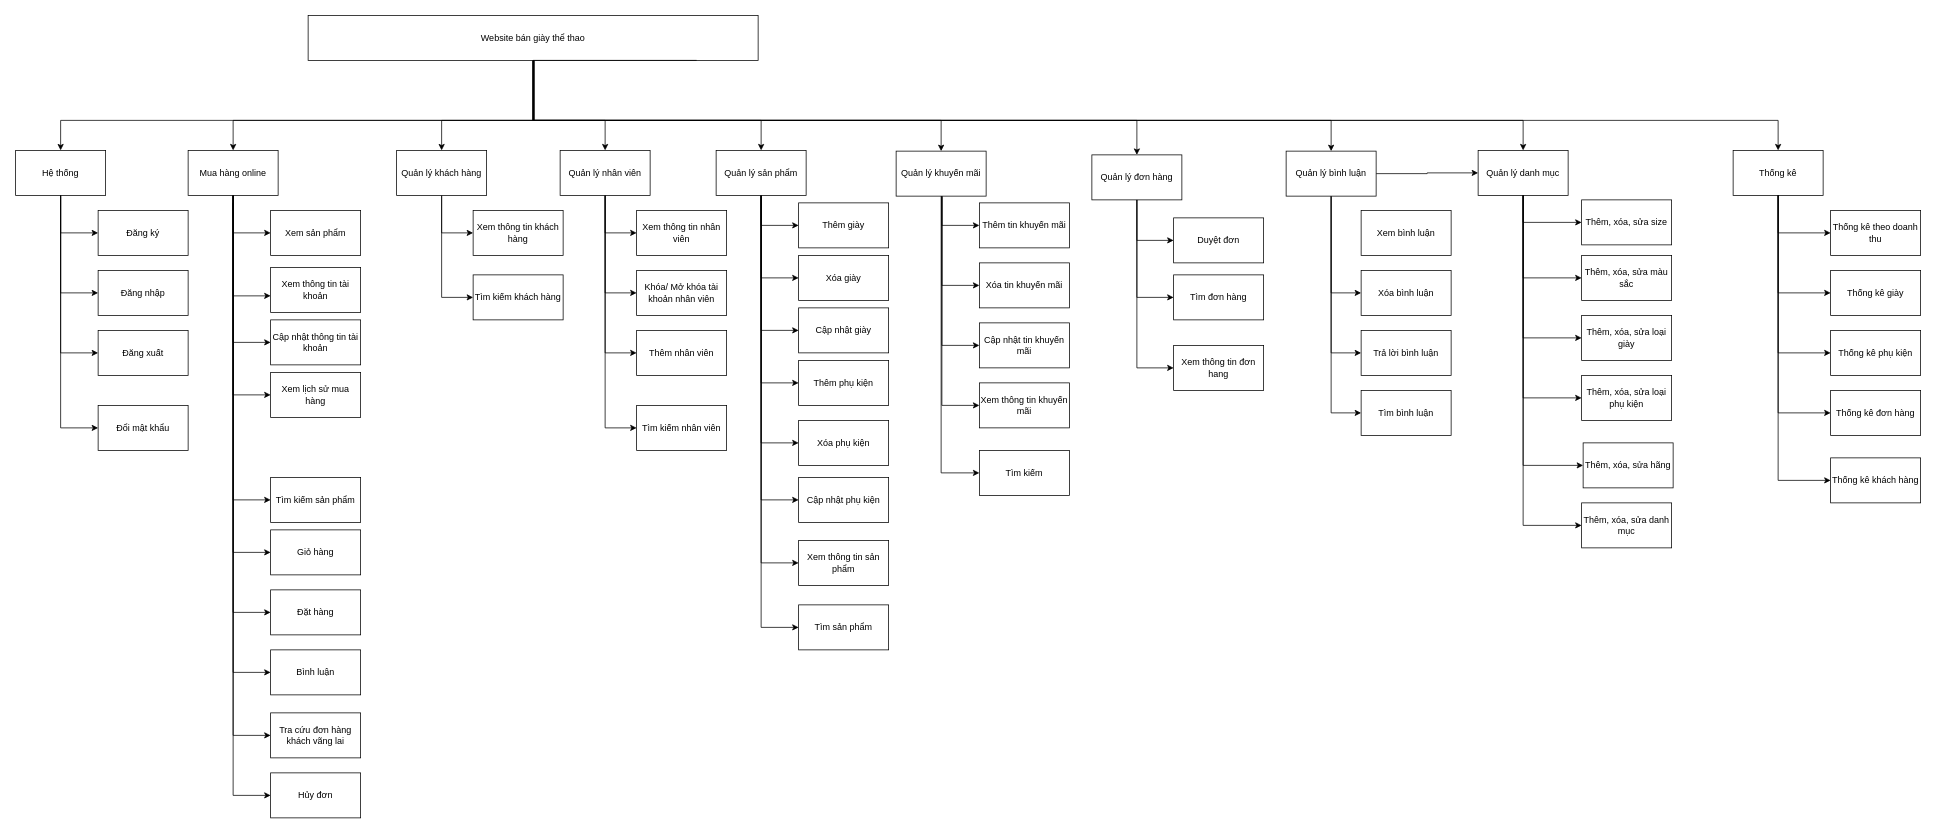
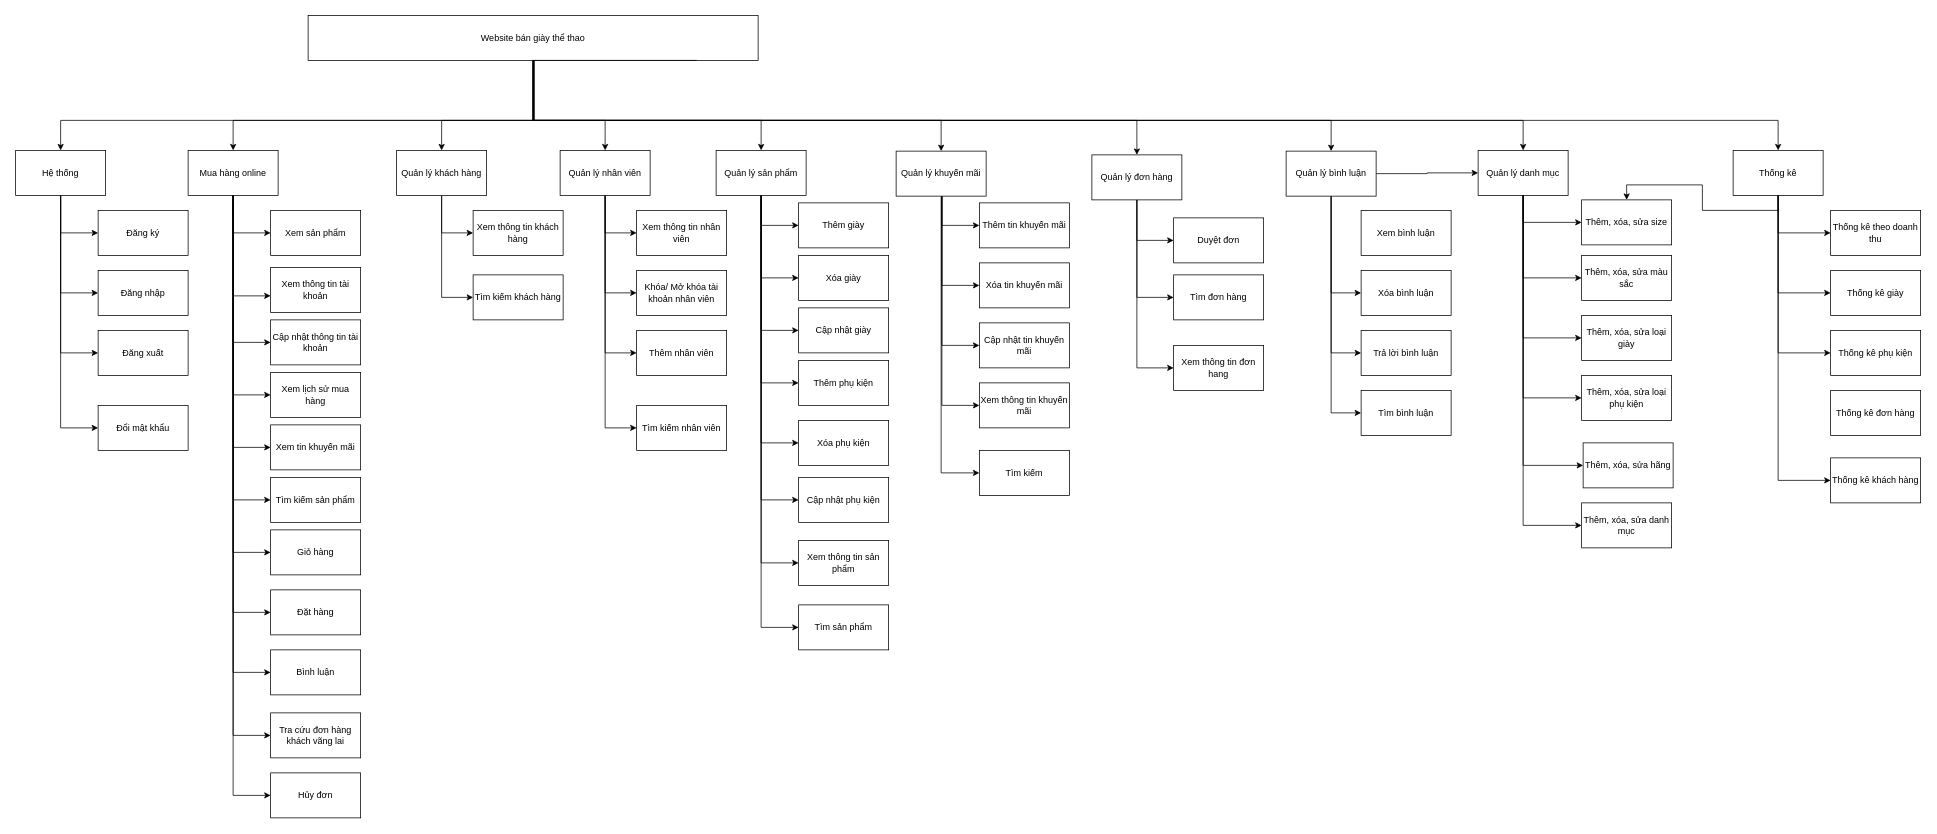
(1824, 413) -> (1725, 210)
none -> (249, 447)
none -> (315, 447)
